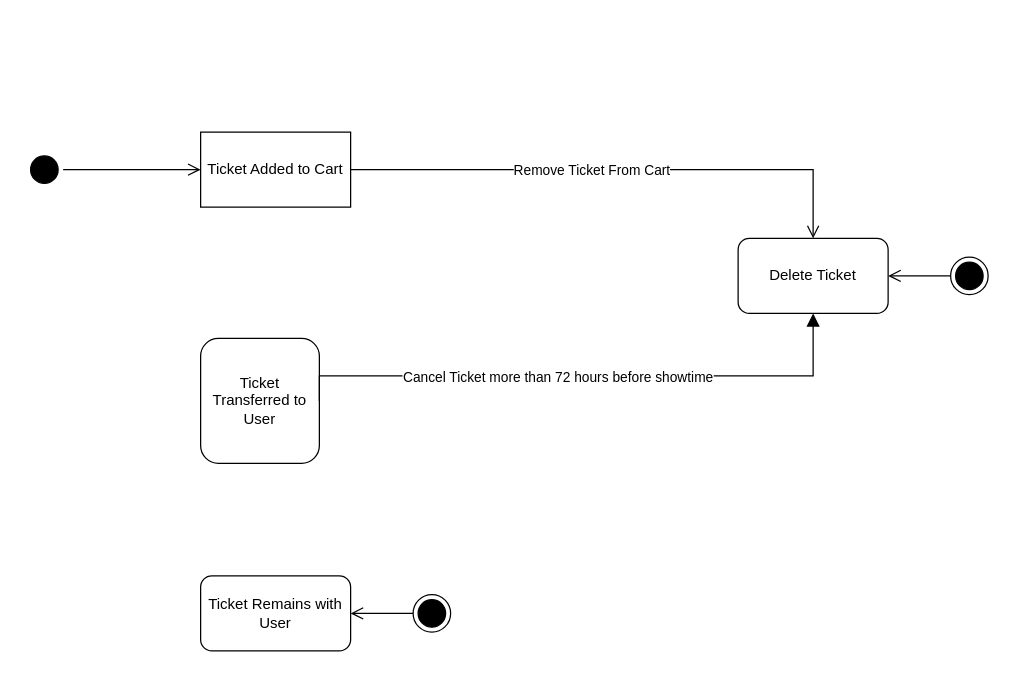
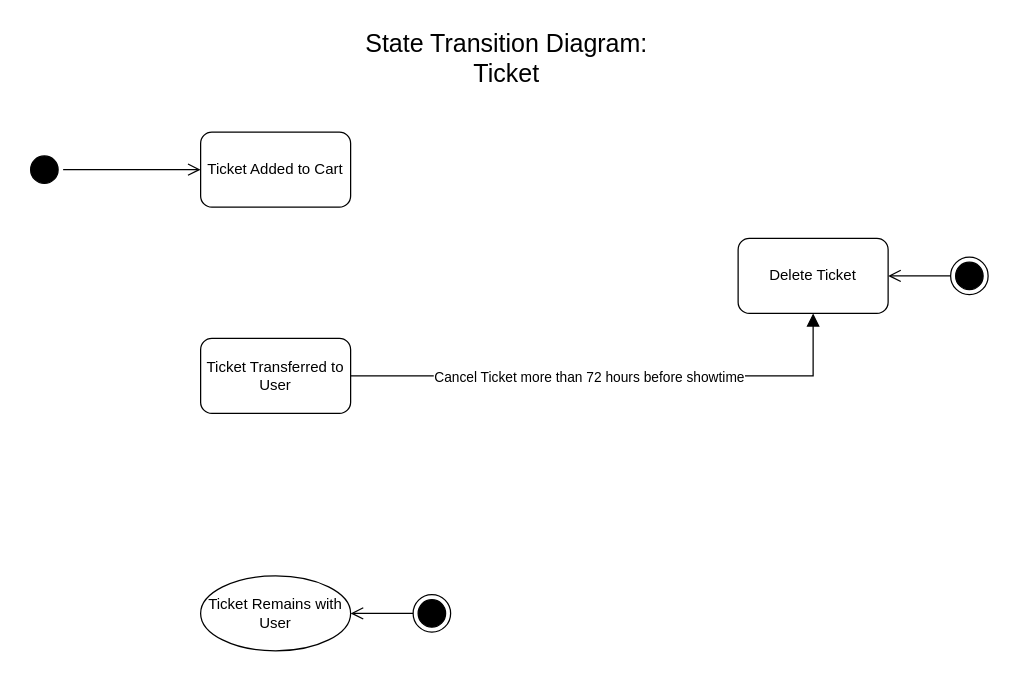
none -> (507, 57)
(276, 169) -> (276, 169)
(614, 169) -> none
(260, 401) -> (276, 376)
(276, 613) -> (276, 613)
